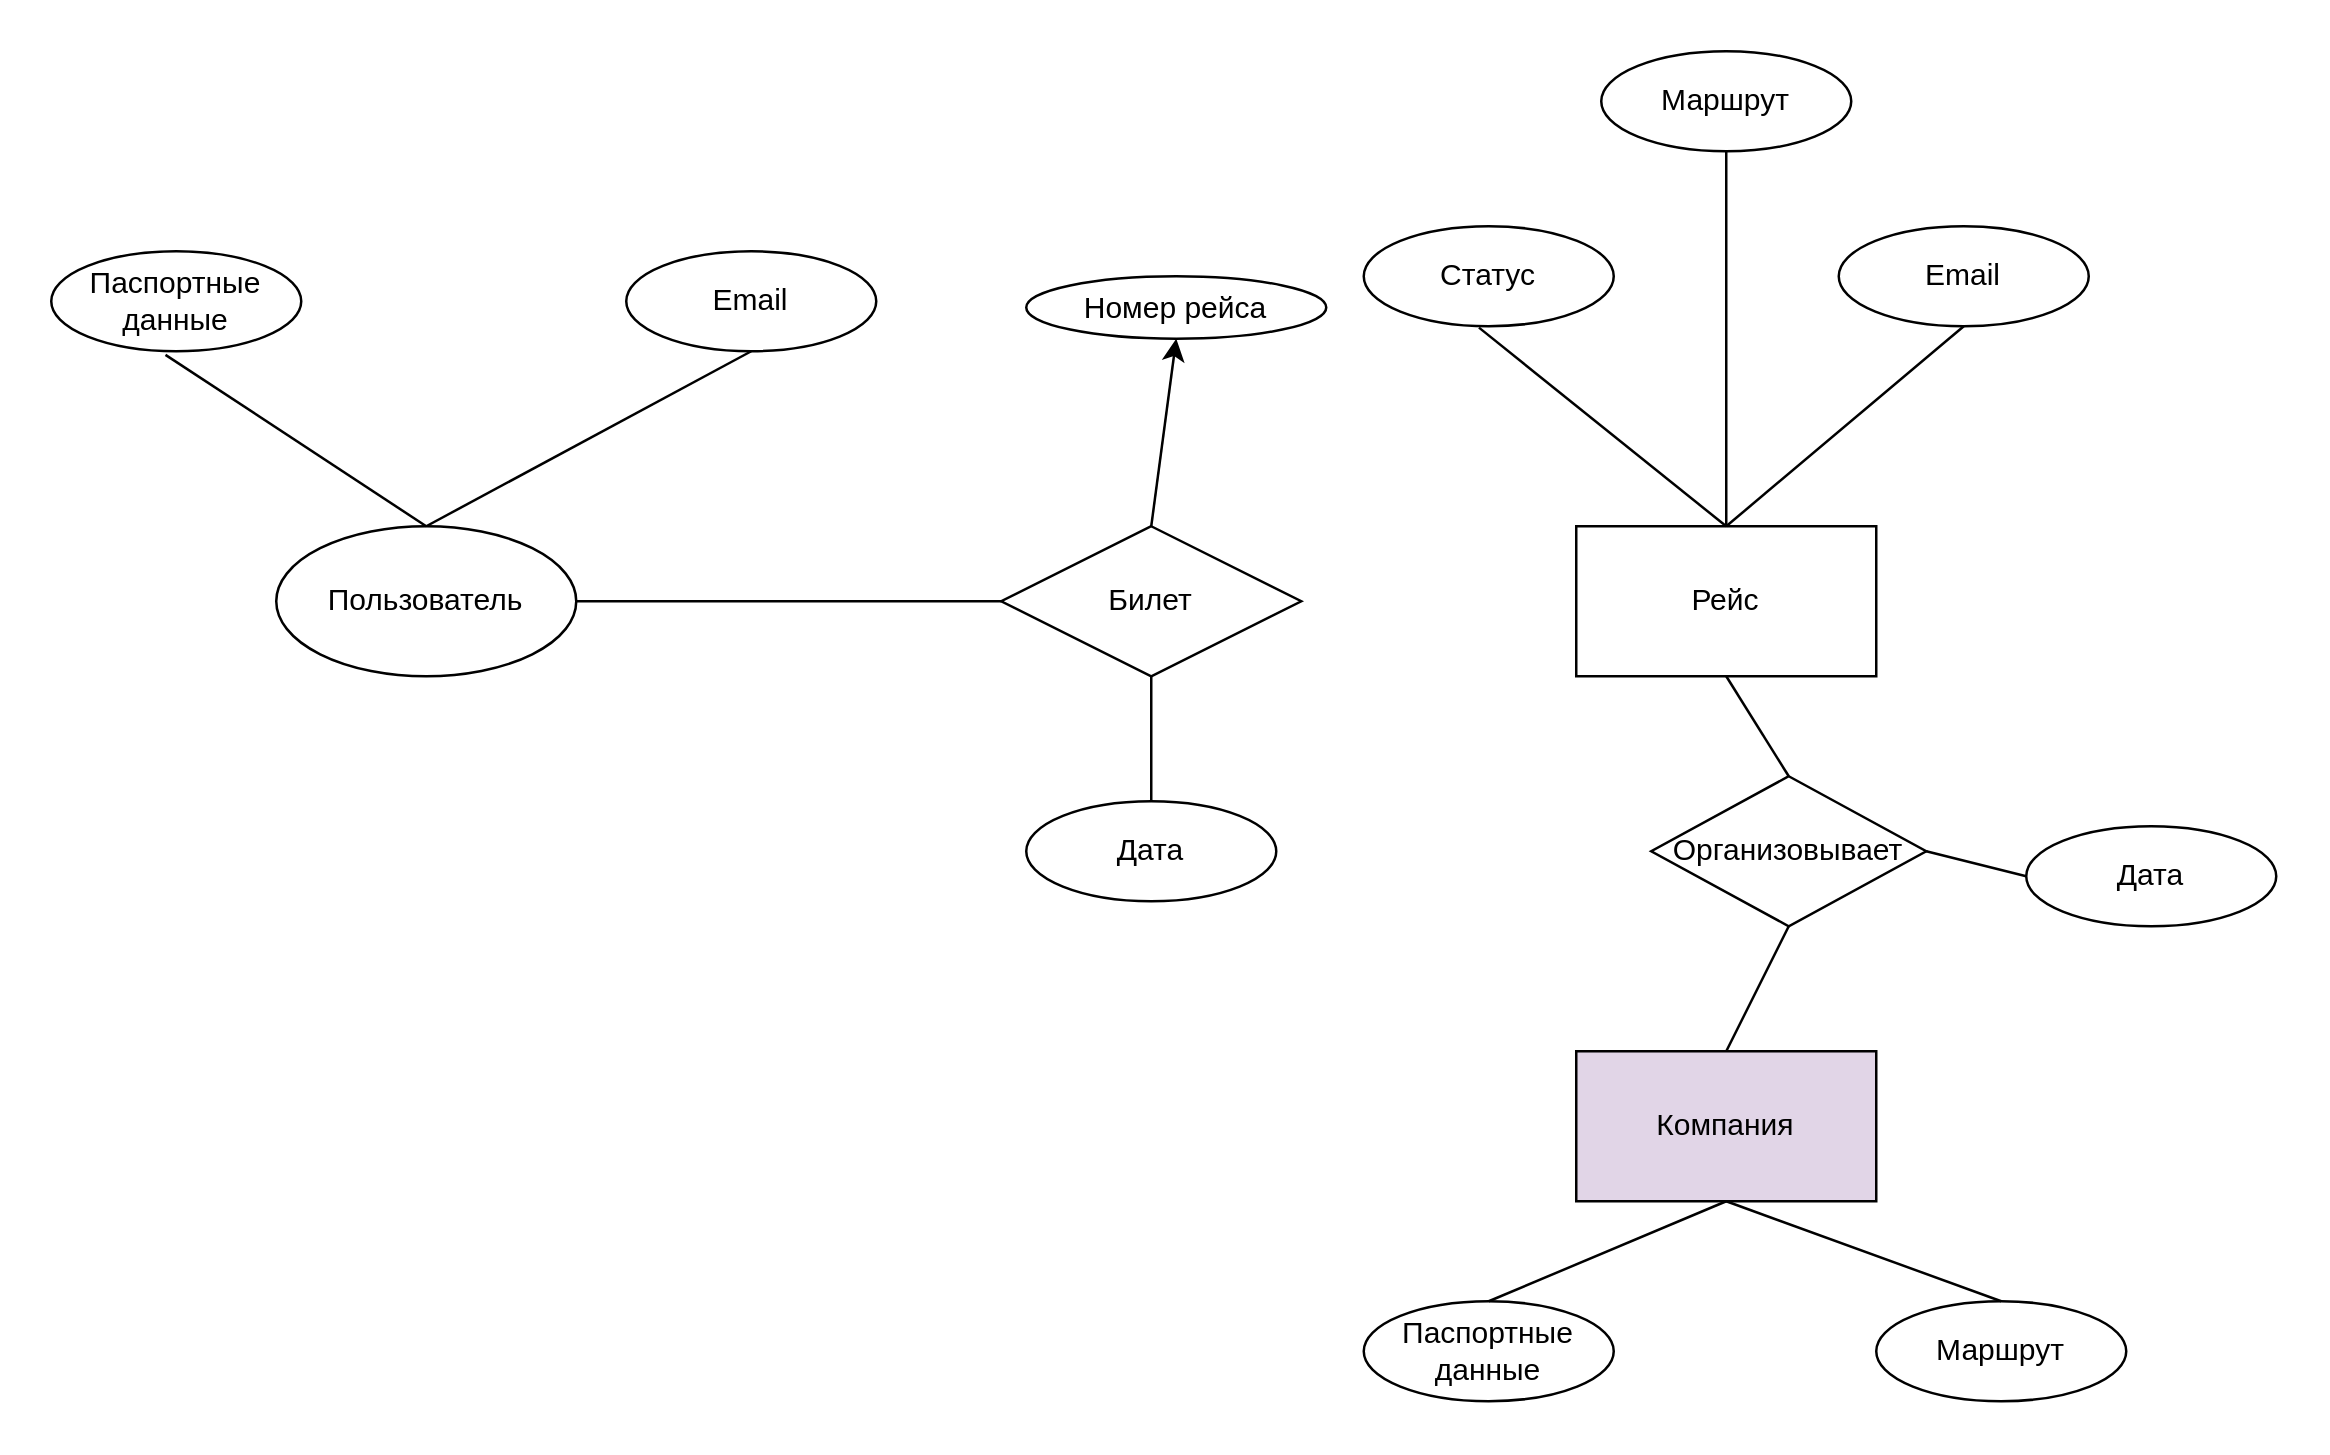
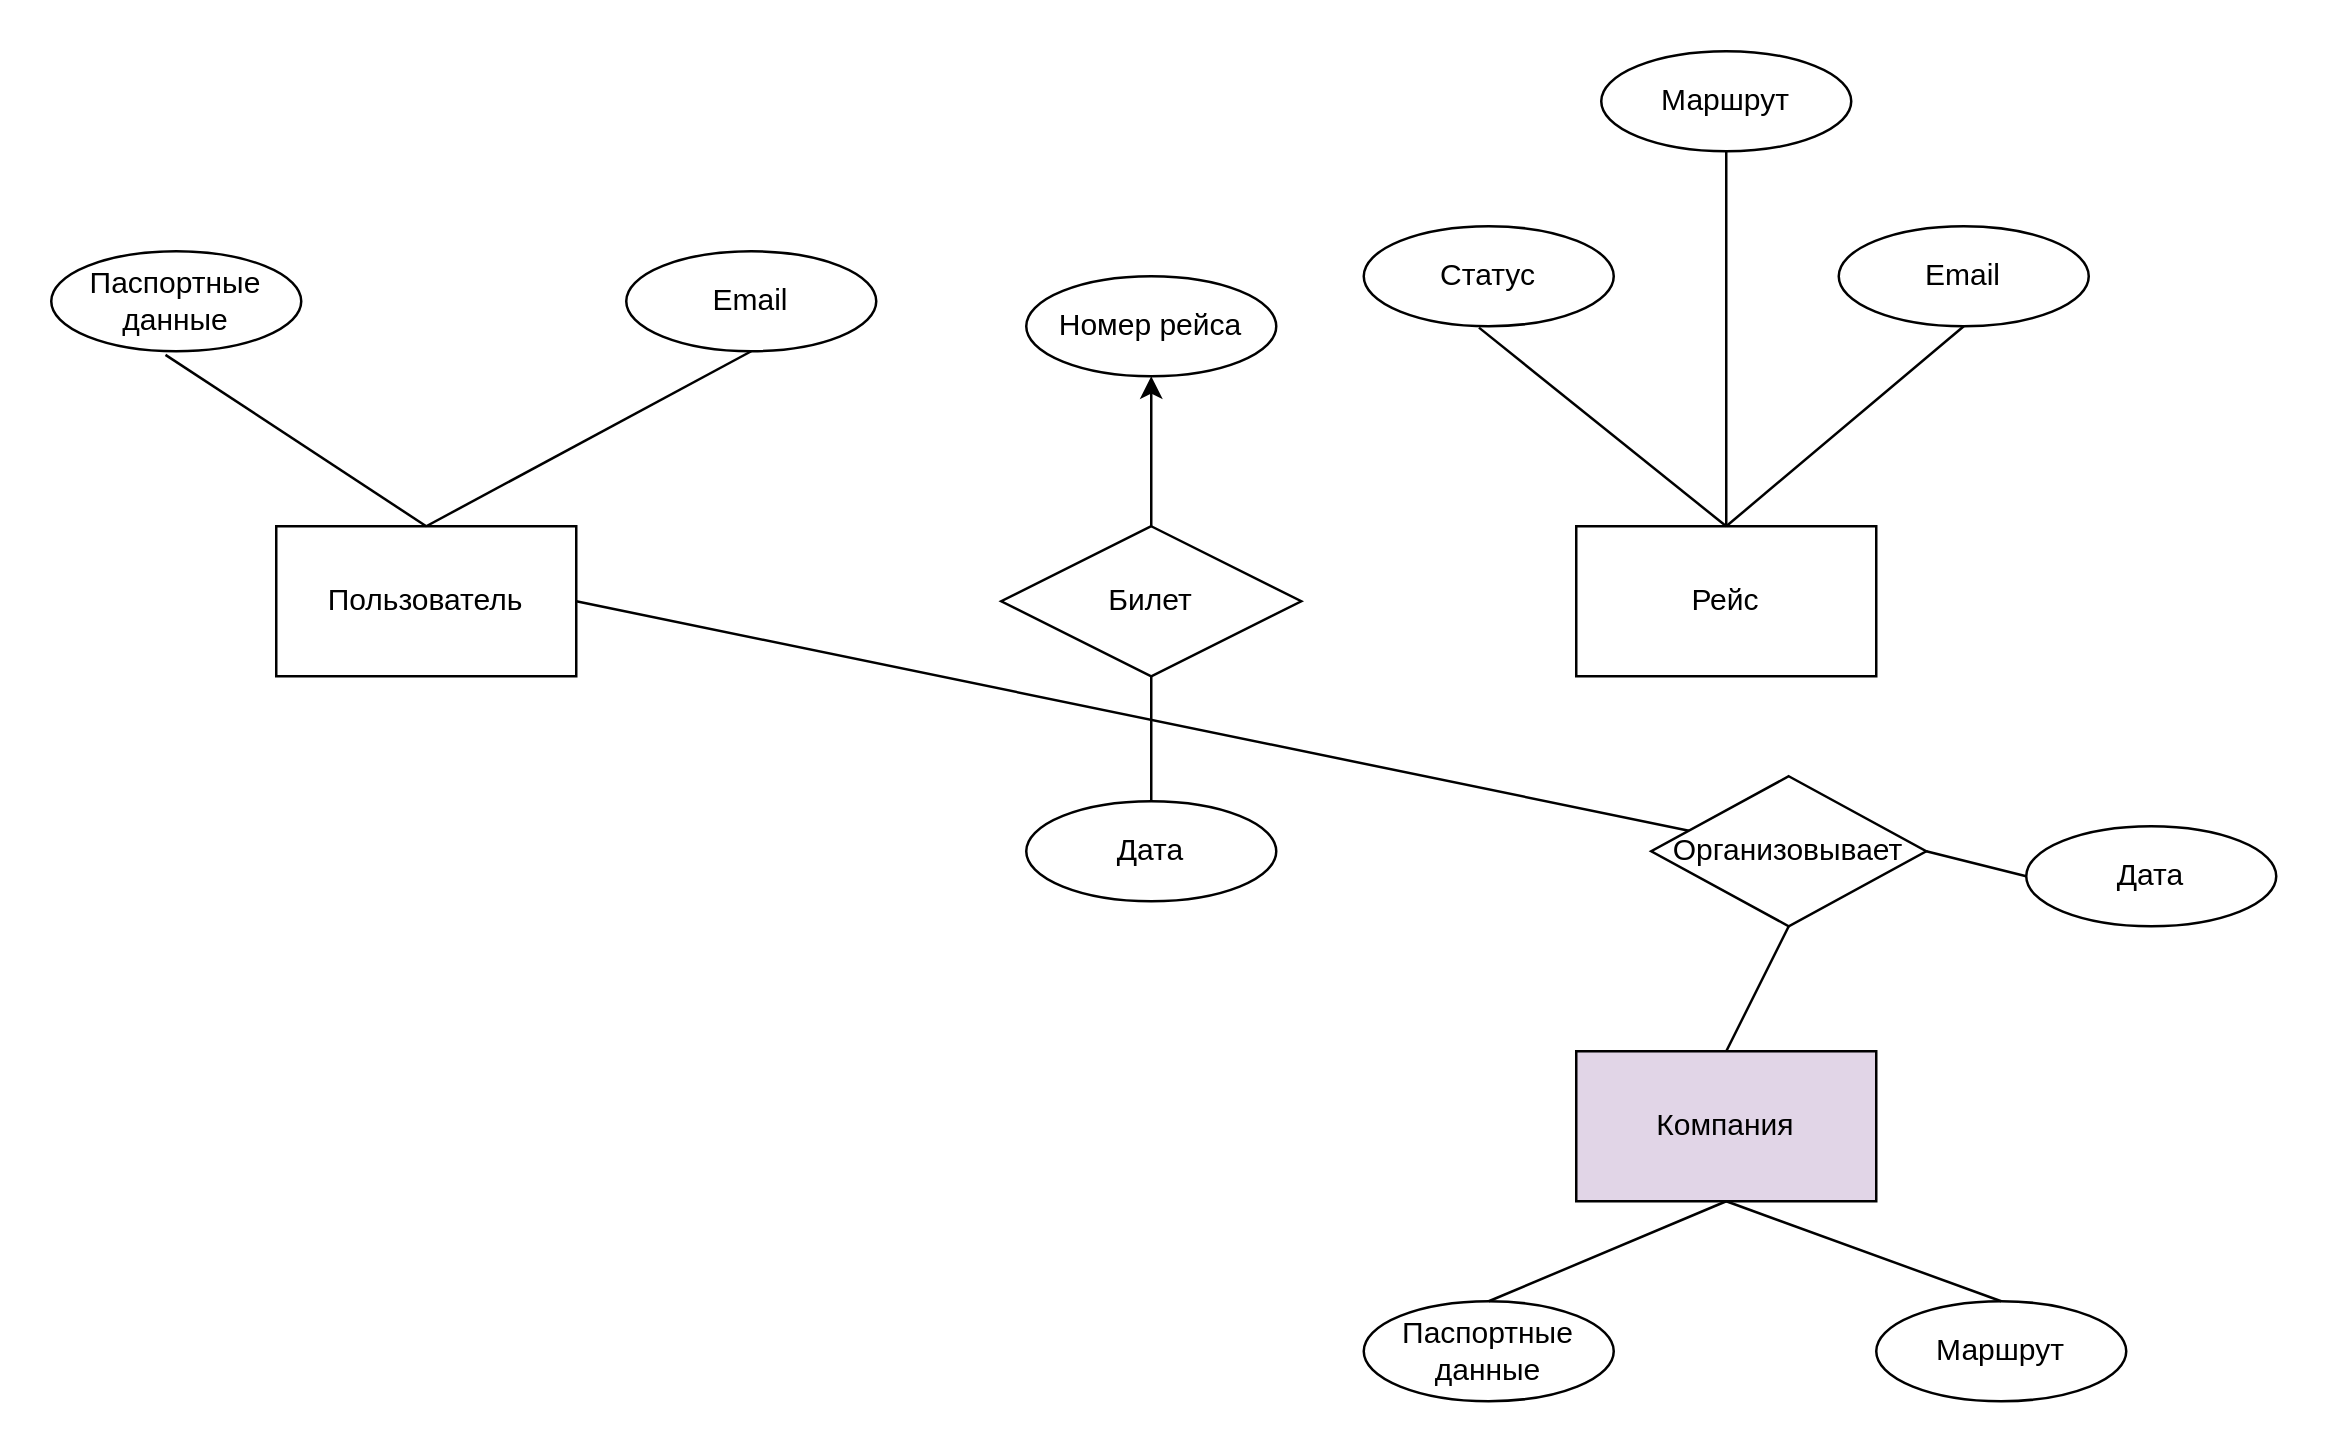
(1176, 308) -> (1151, 326)
(426, 601) -> (426, 601)
(789, 601) -> (862, 660)
(1758, 727) -> none
